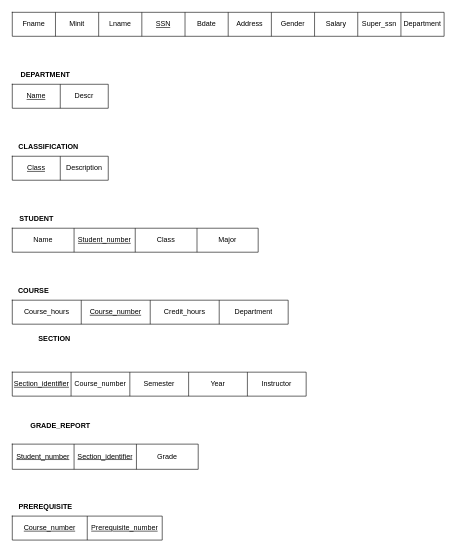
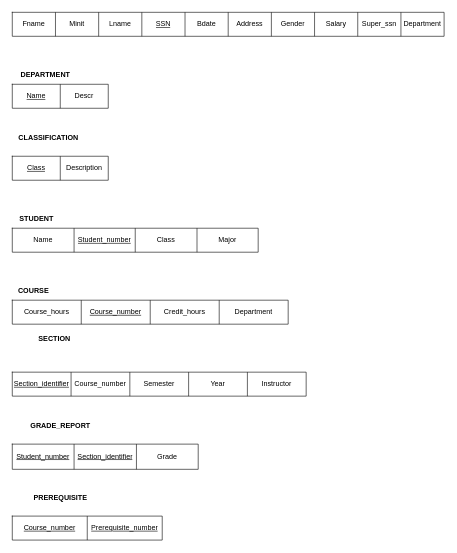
(48, 147) -> (48, 138)
(45, 507) -> (60, 498)
